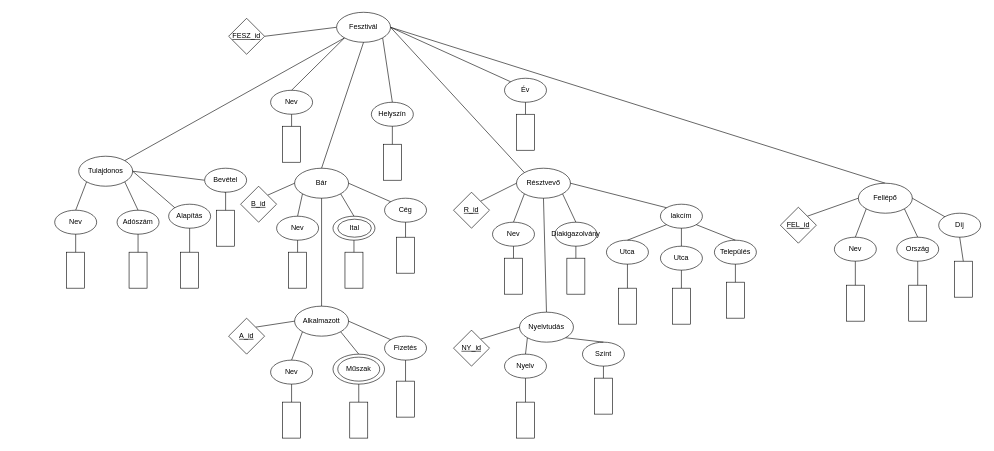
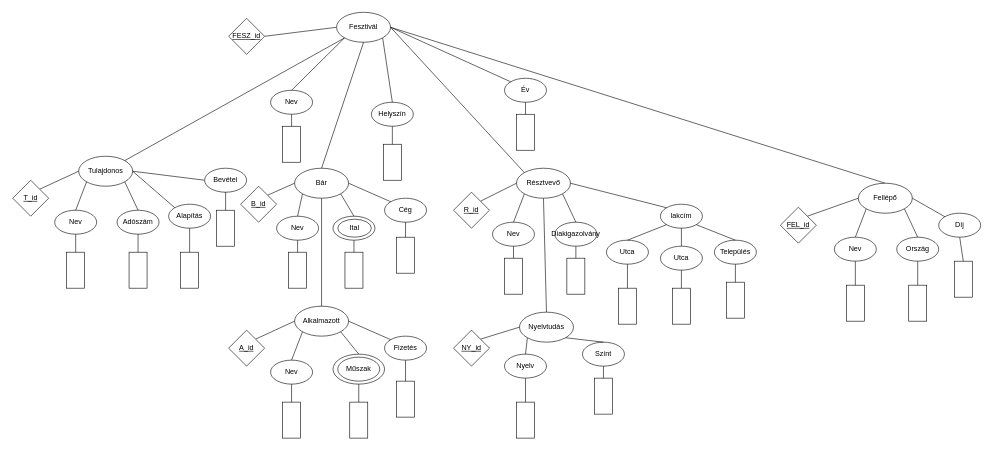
none -> (59, 180)
none -> (30, 198)
(246, 336) -> (246, 348)
